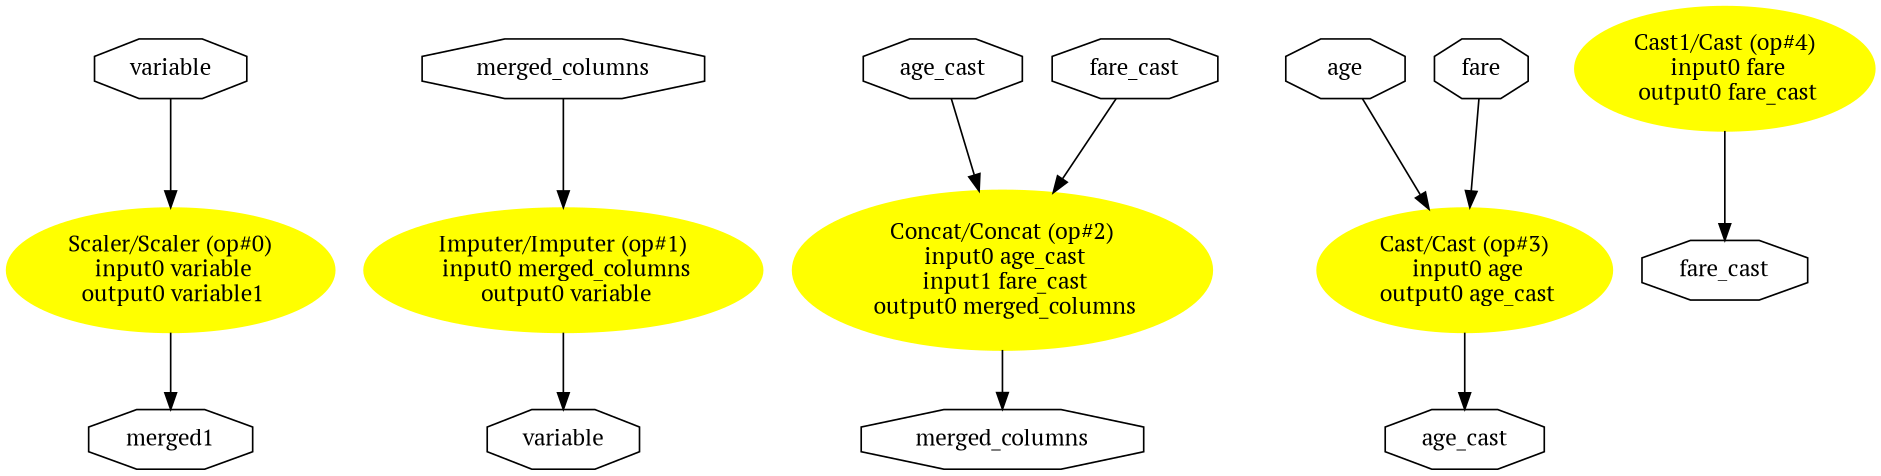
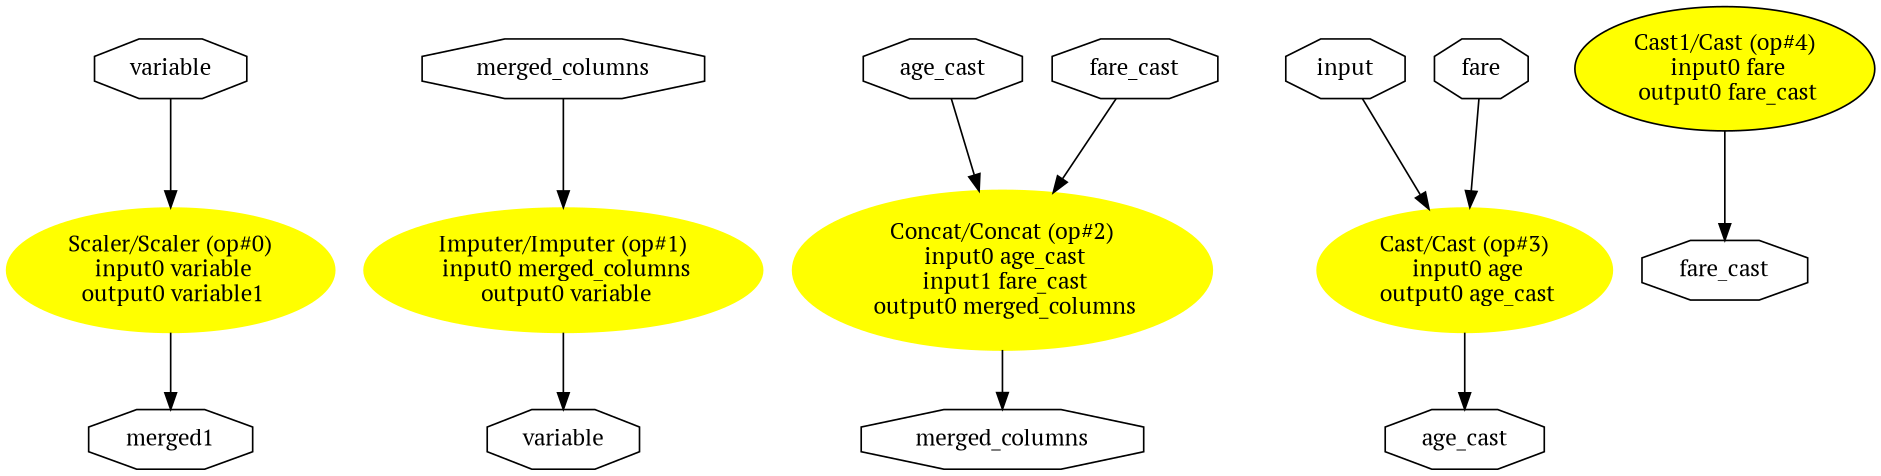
(1345, 69) -> (1345, 69)
(1725, 69) -> (1725, 69)
